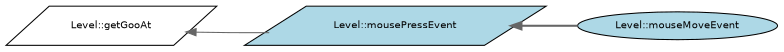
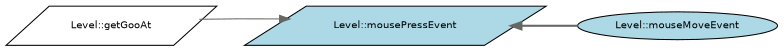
(233, 33) -> (239, 19)
